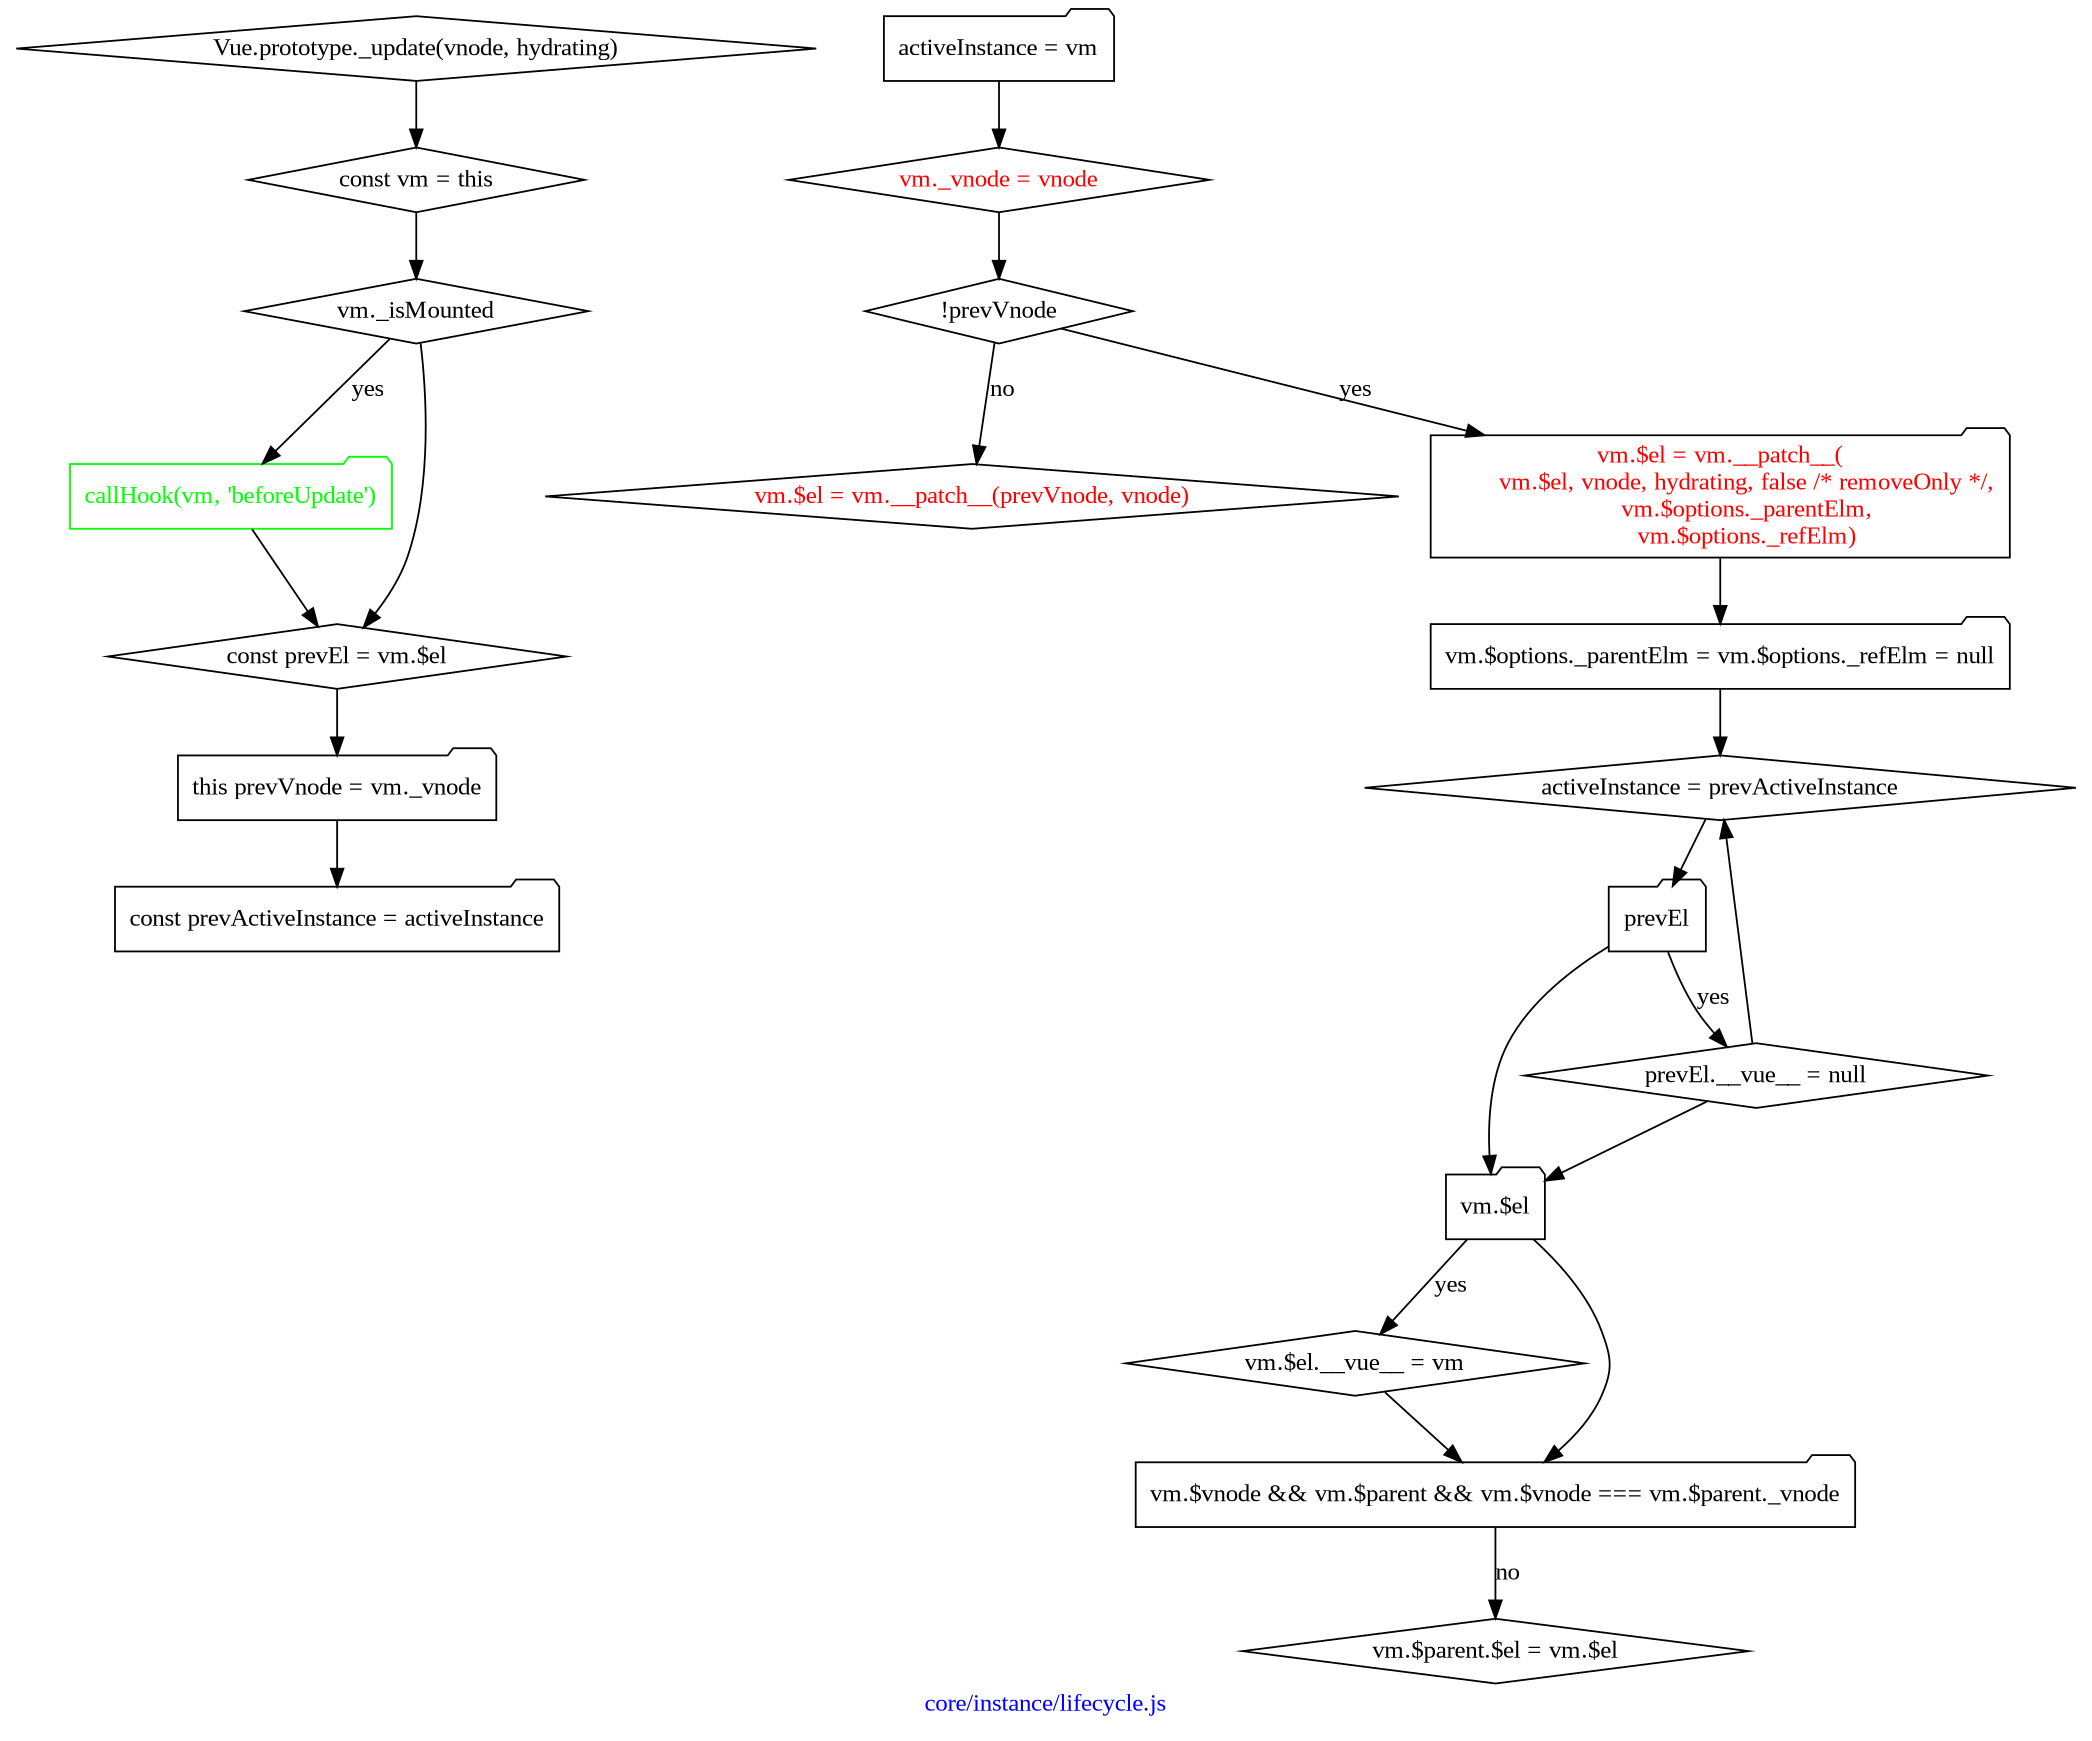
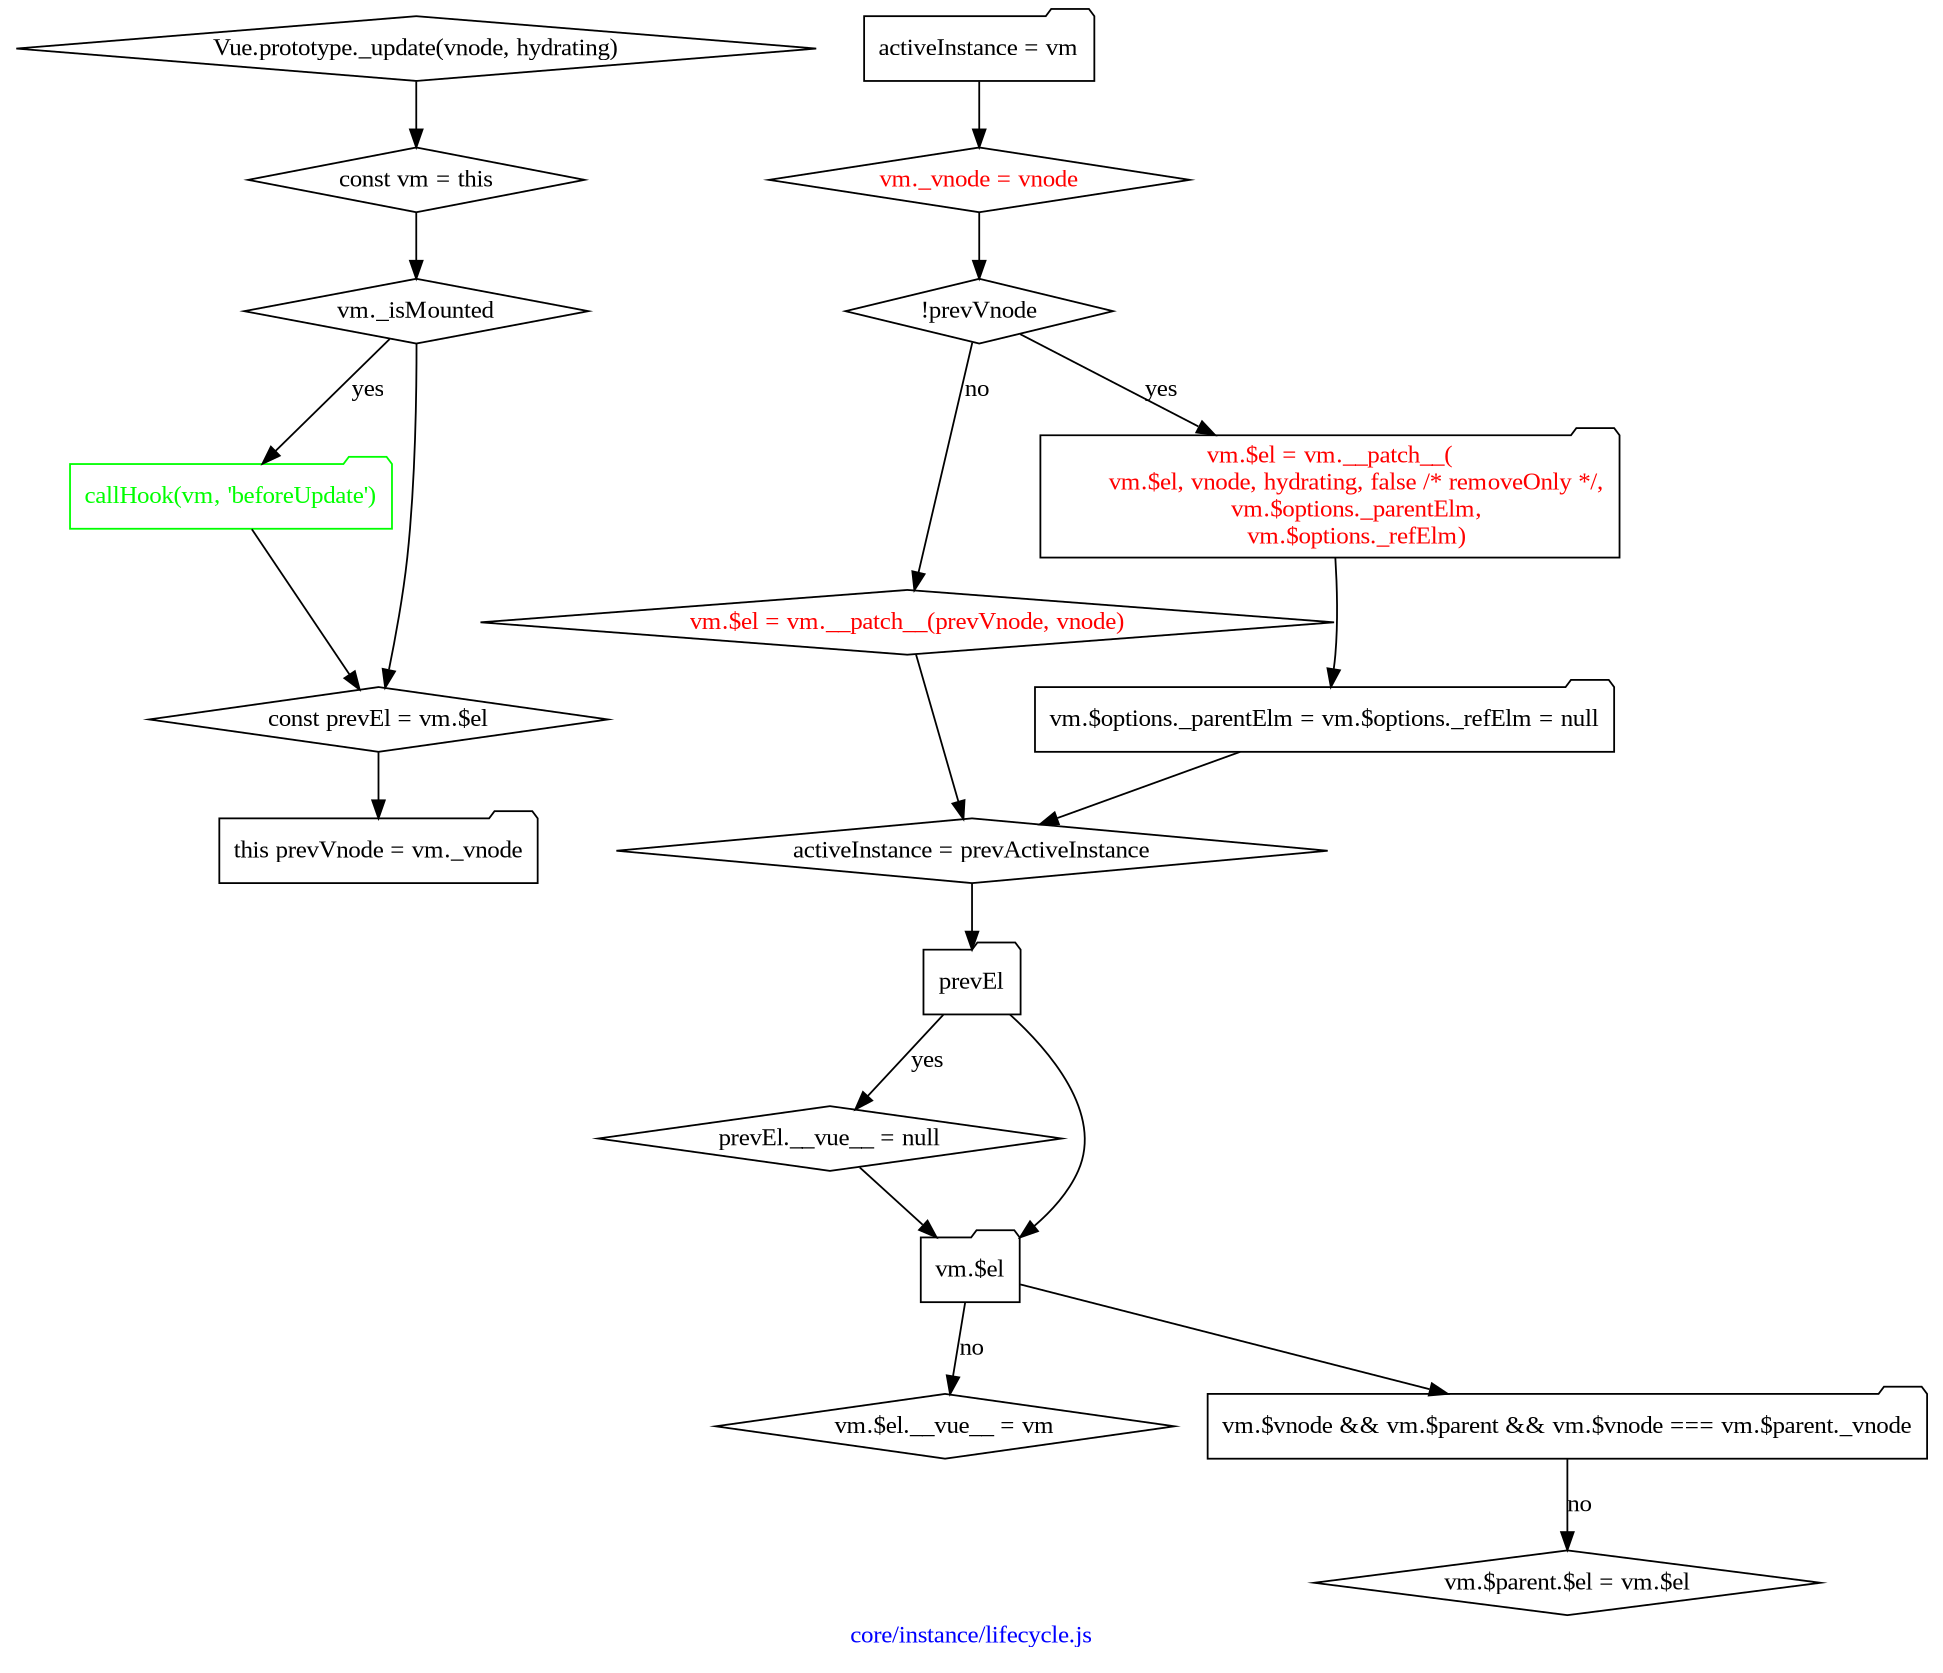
(337, 919) -> none
(1739, 941) -> (937, 728)
(1451, 1285) -> (972, 1348)
(1416, 1421) -> none
